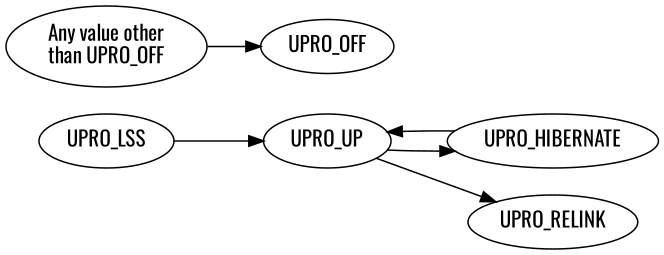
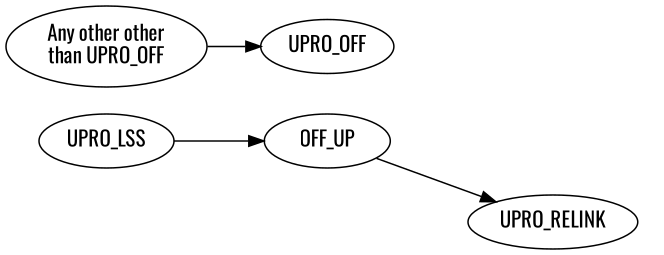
(106, 46) -> (106, 46)
(327, 141) -> (327, 141)
(553, 141) -> none
